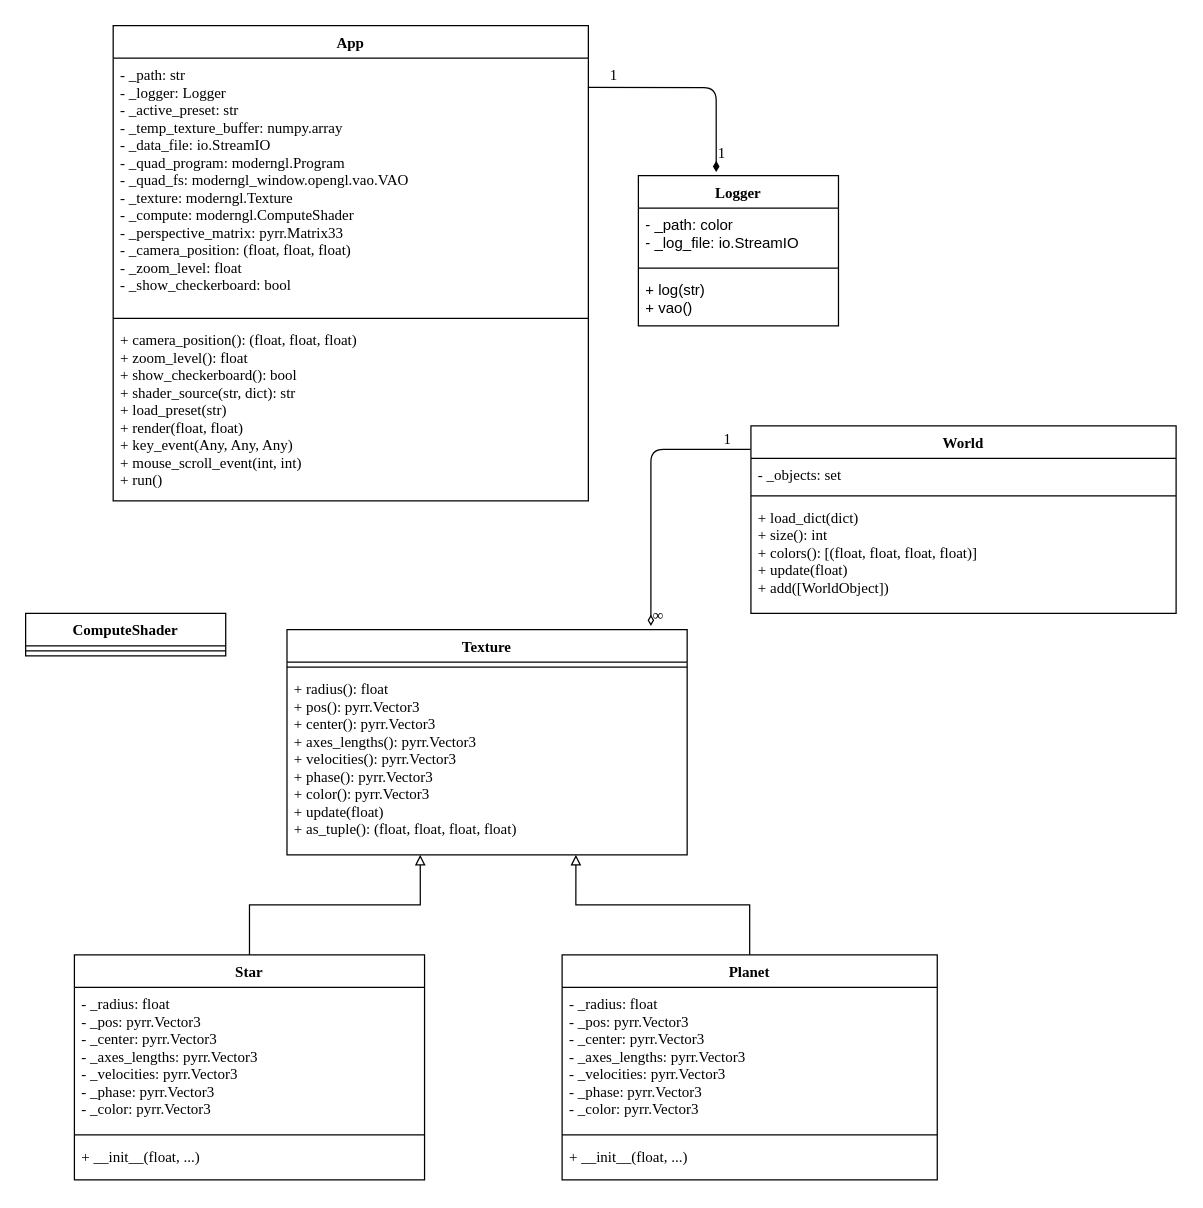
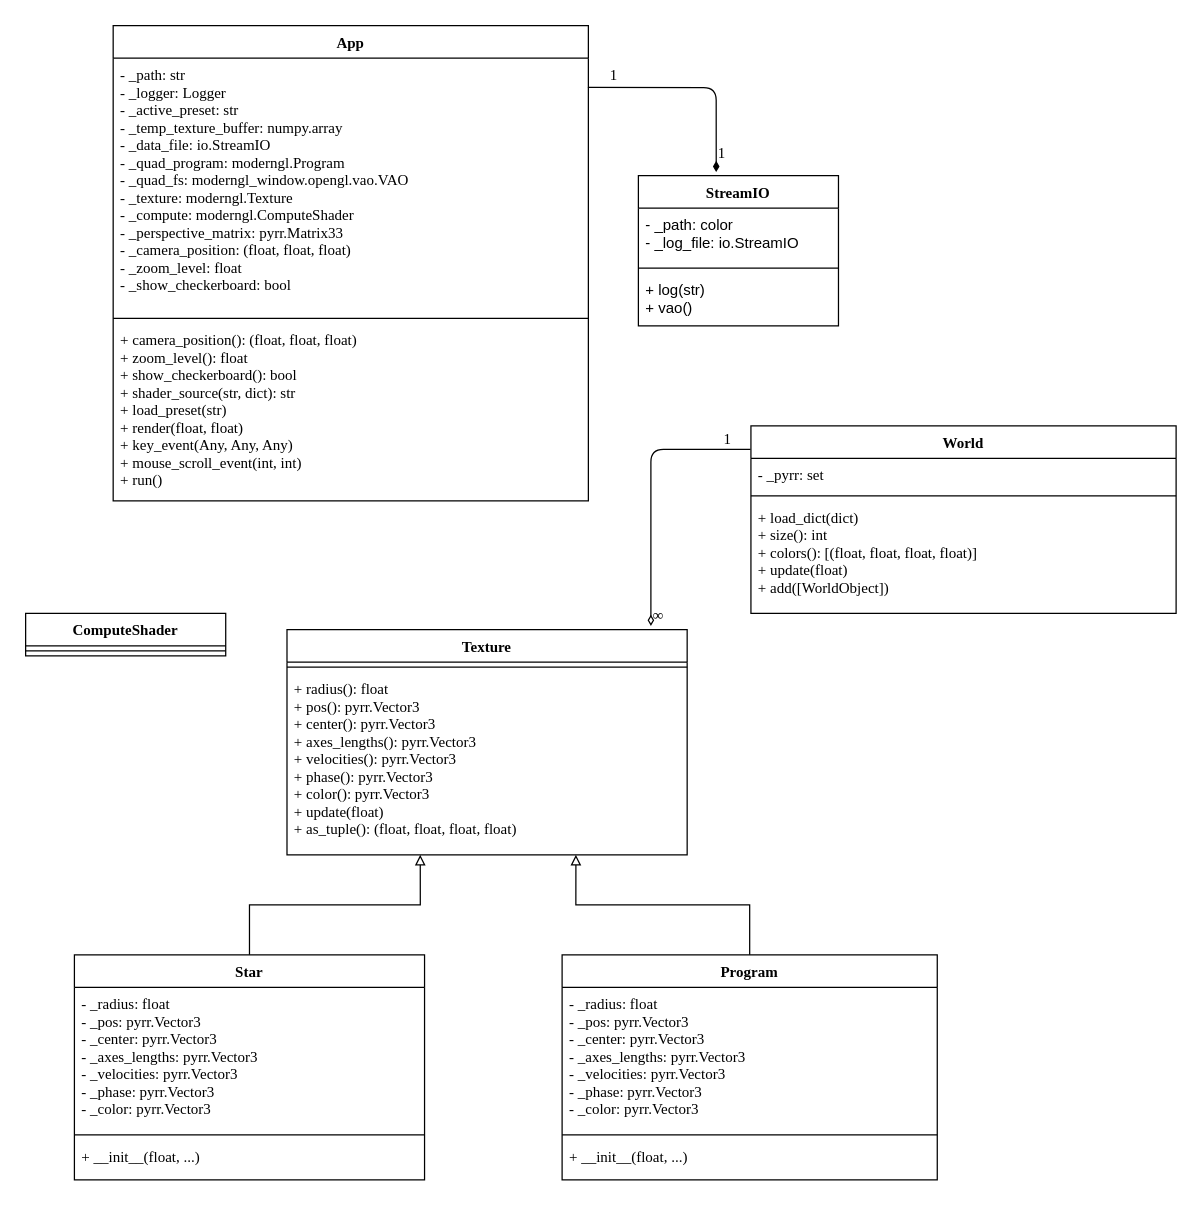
(738, 193) -> (738, 193)
(815, 475) -> (802, 475)
(749, 971) -> (749, 971)
